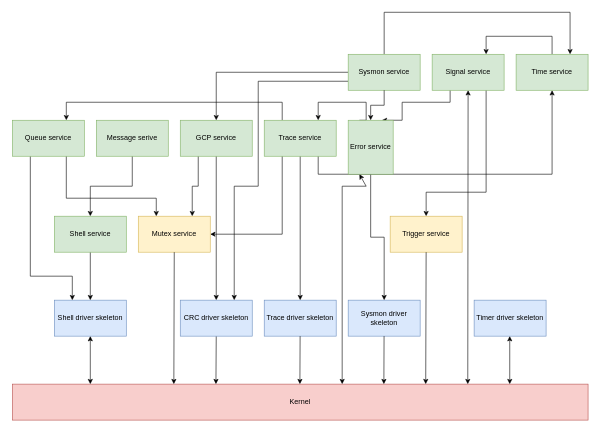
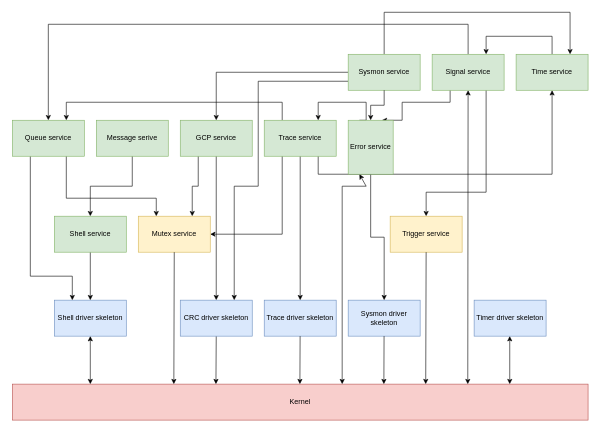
none -> (468, 24)
